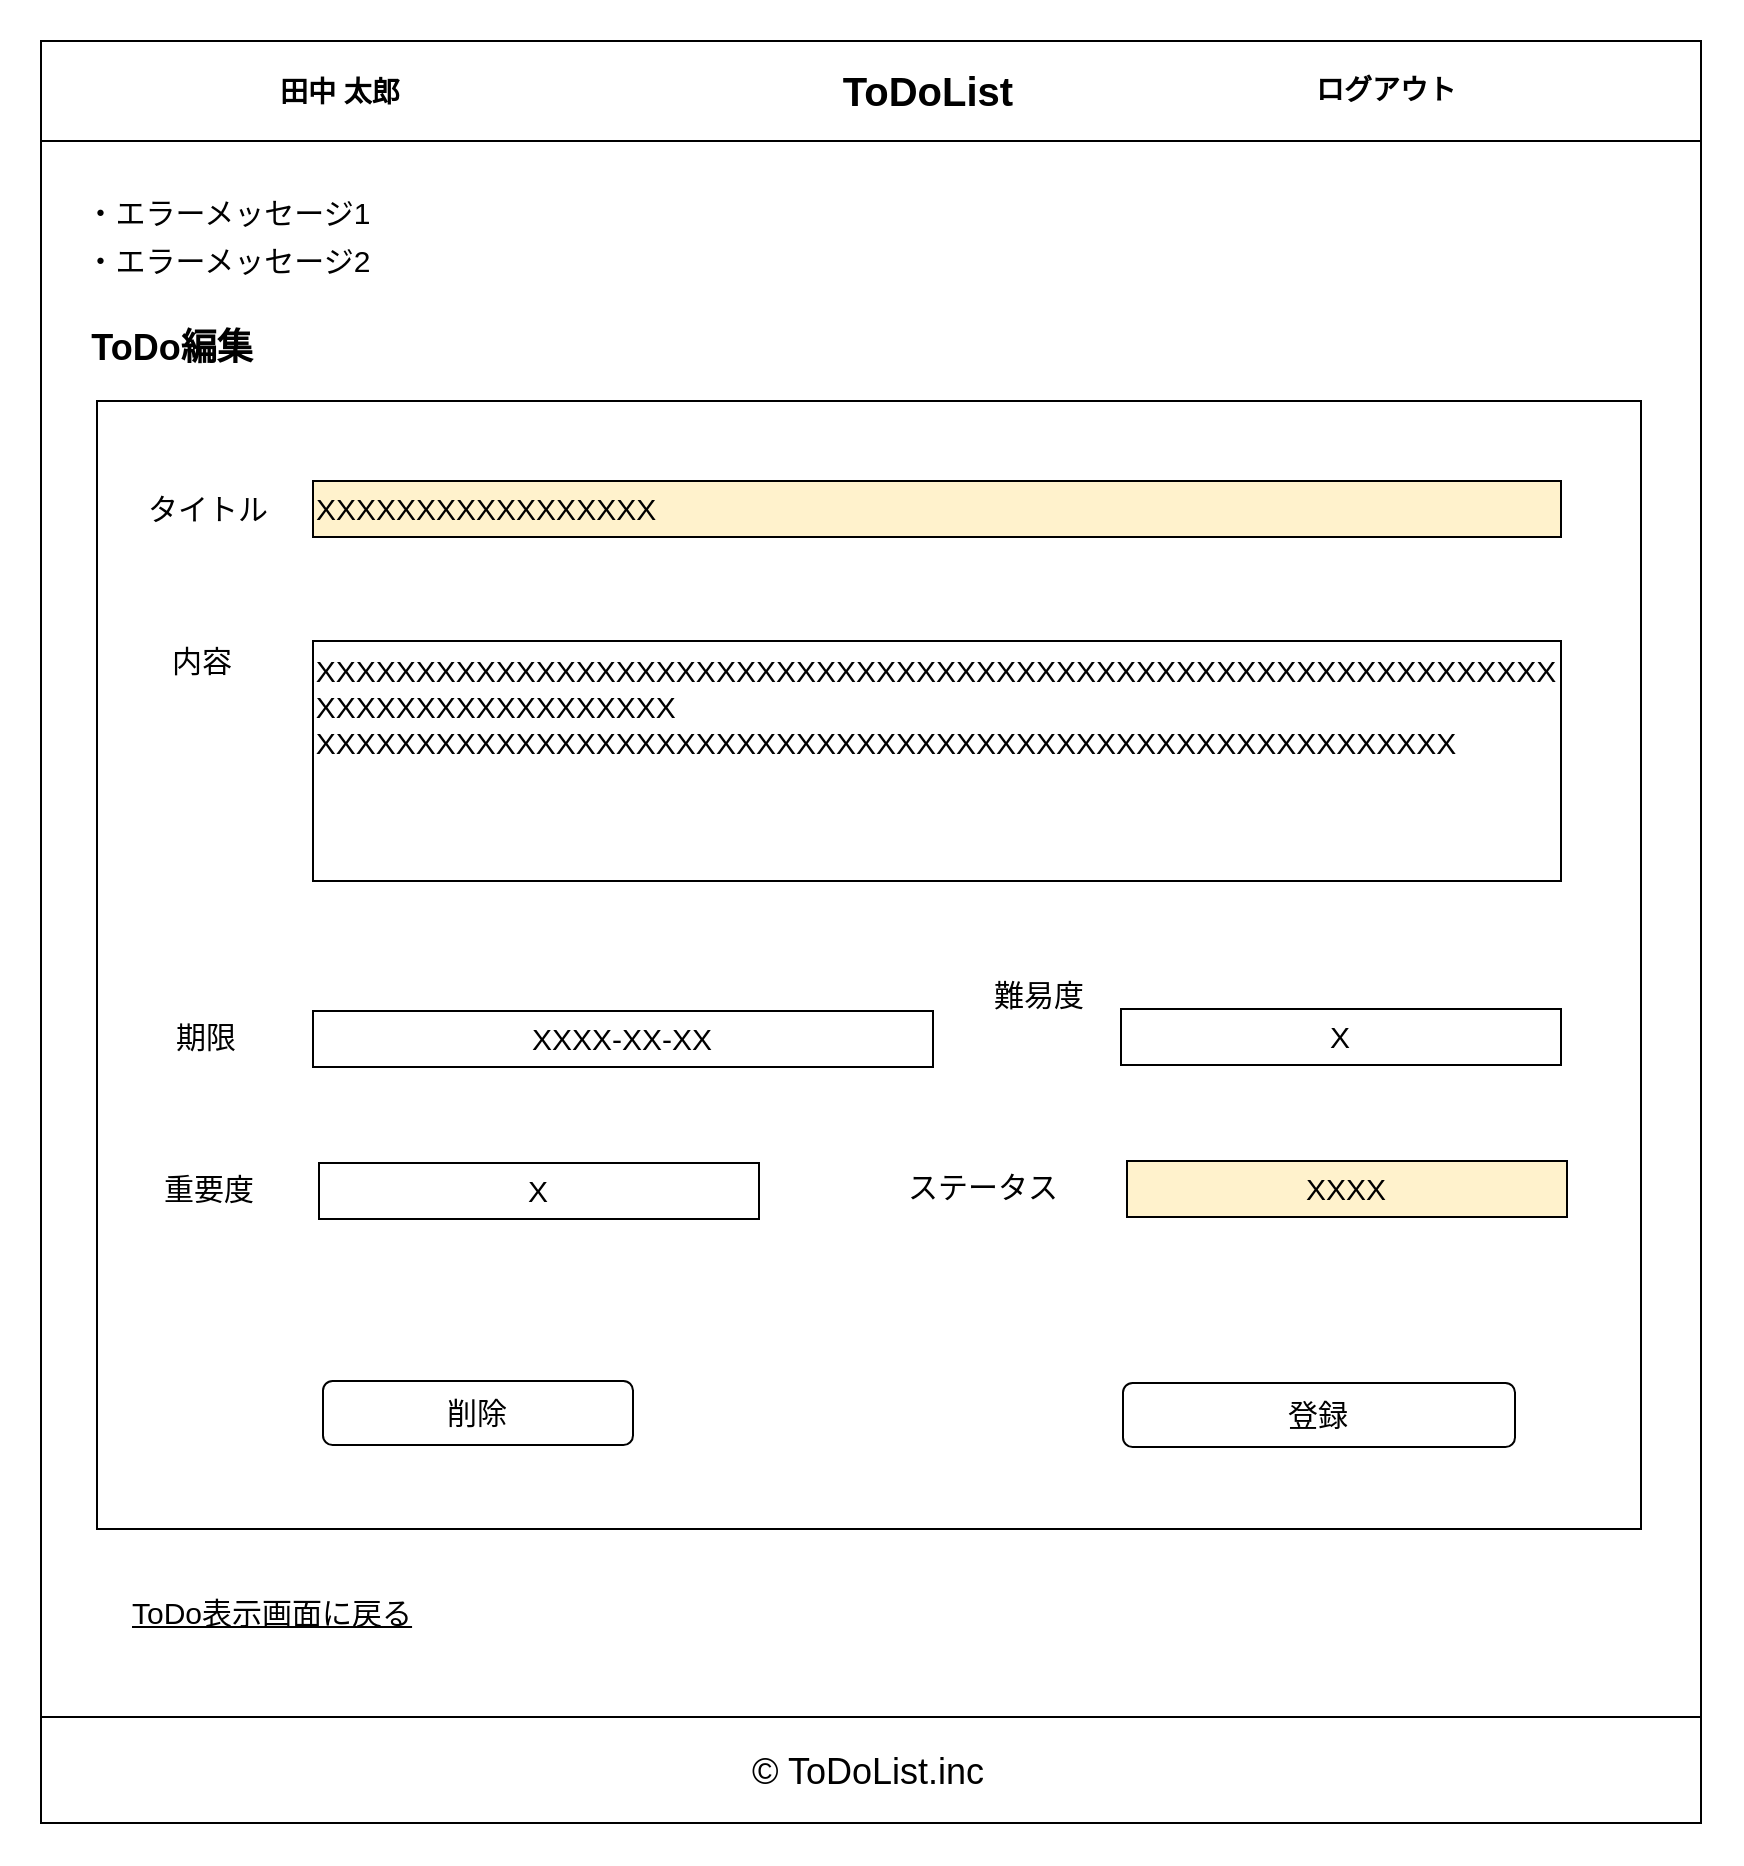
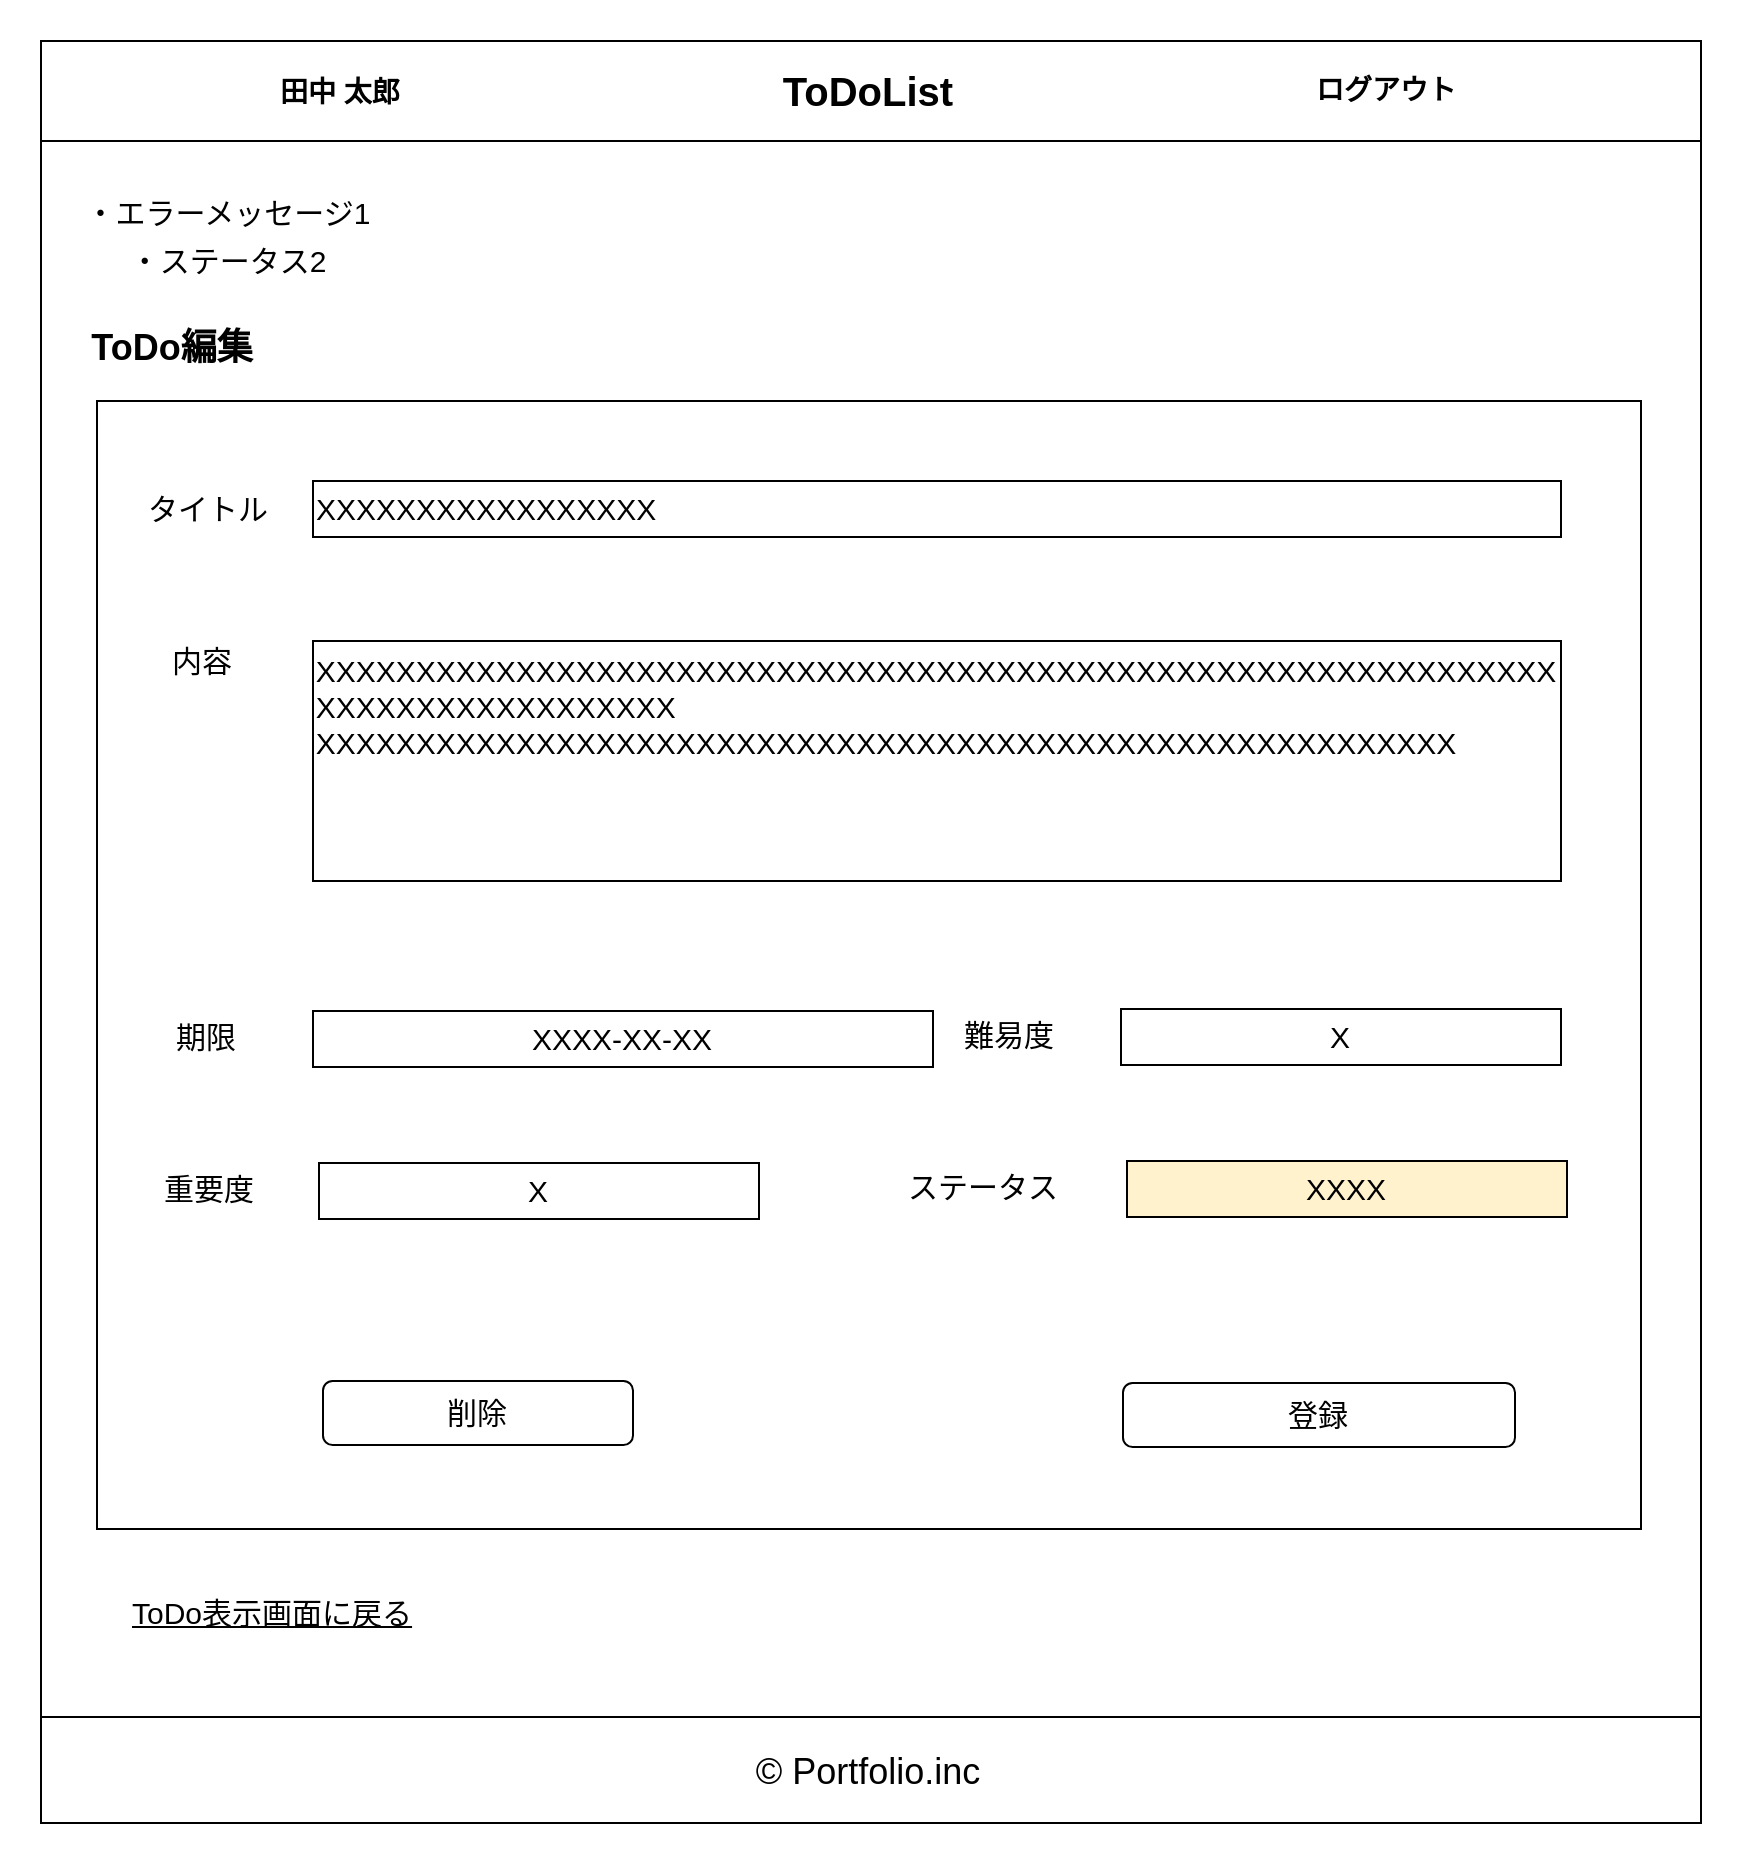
(929, 91) -> (869, 91)
(229, 261) -> (229, 261)
(937, 509) -> (937, 509)
(1041, 995) -> (1011, 1035)
(869, 1771) -> (869, 1771)
